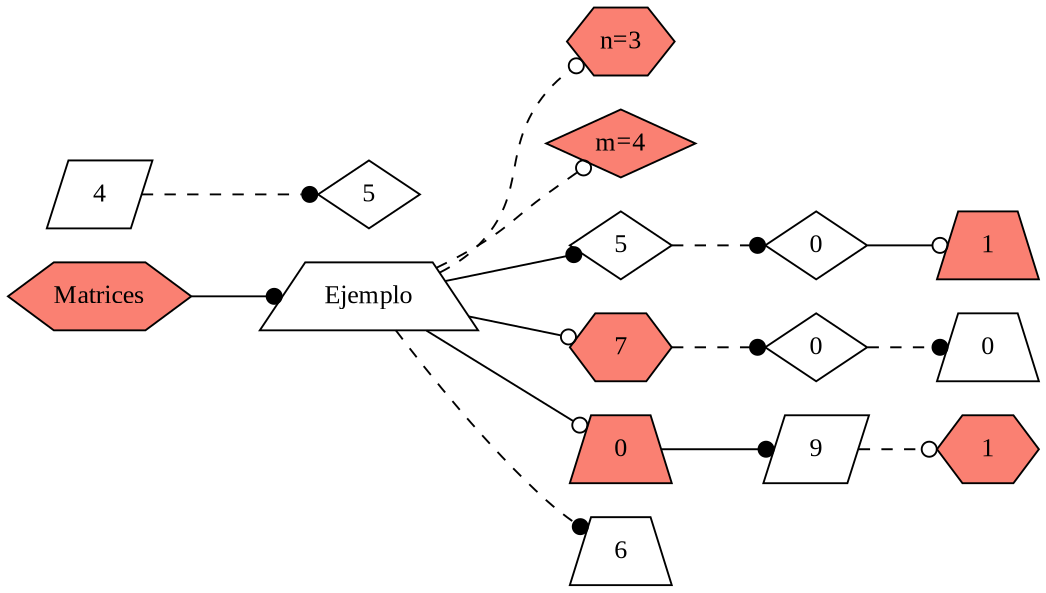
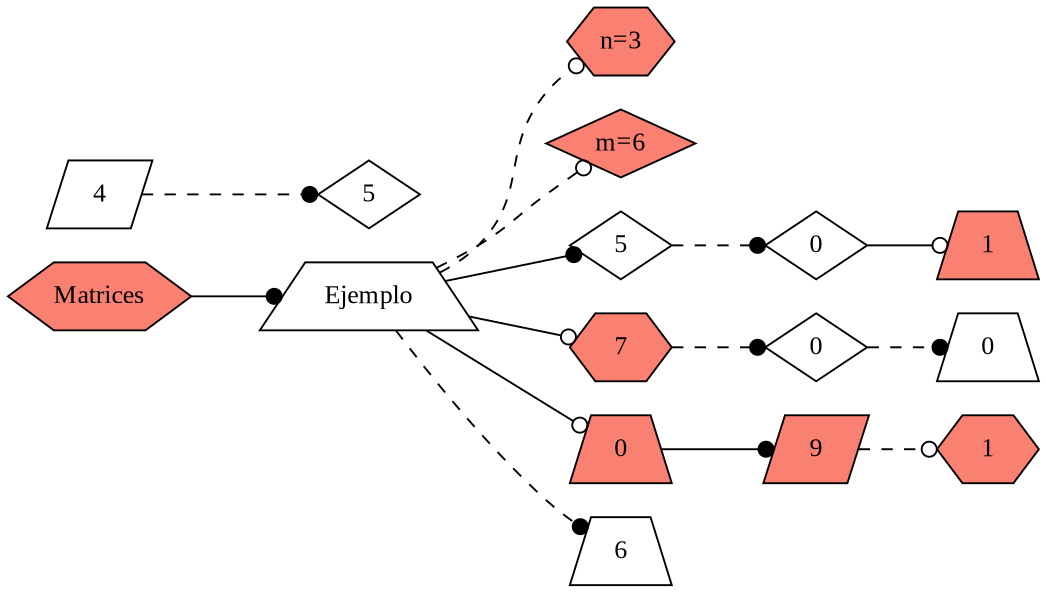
(621, 143) -> (621, 143)
(816, 449) -> (816, 449)
